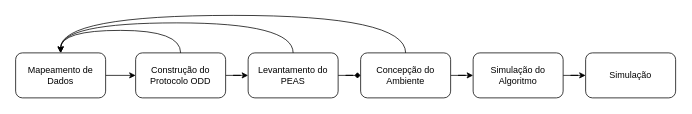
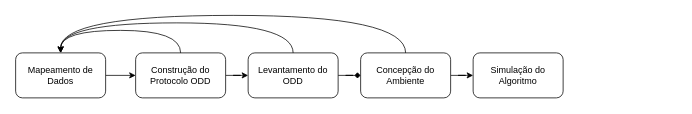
(293, 75) -> (293, 75)
(577, 75) -> none
(630, 75) -> none
